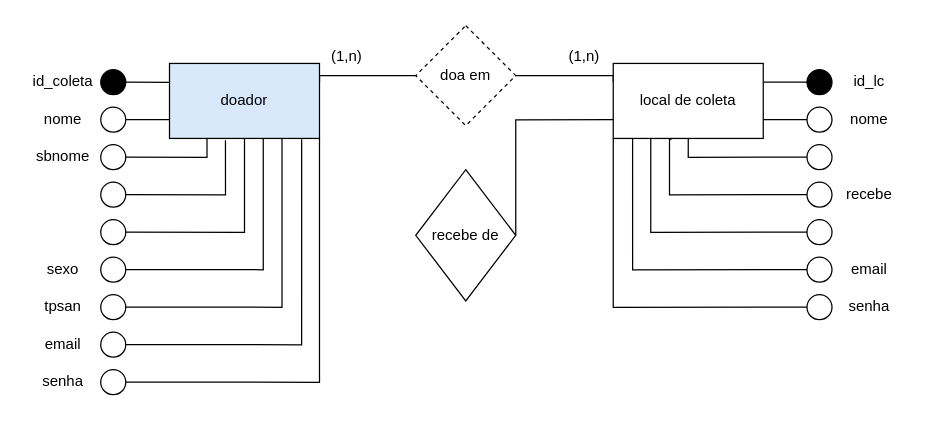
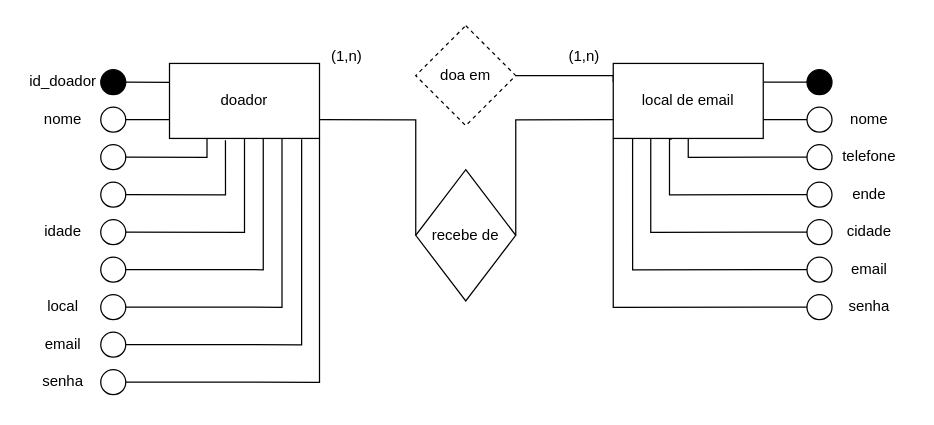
(366, 76) -> none
(63, 82) -> (63, 82)
(869, 82) -> none
(244, 101) -> (244, 101)
(688, 101) -> (688, 101)
none -> (416, 130)
(63, 157) -> none
none -> (869, 157)
(869, 194) -> (869, 194)
none -> (63, 232)
none -> (869, 232)
(63, 270) -> none
(63, 307) -> (63, 307)
